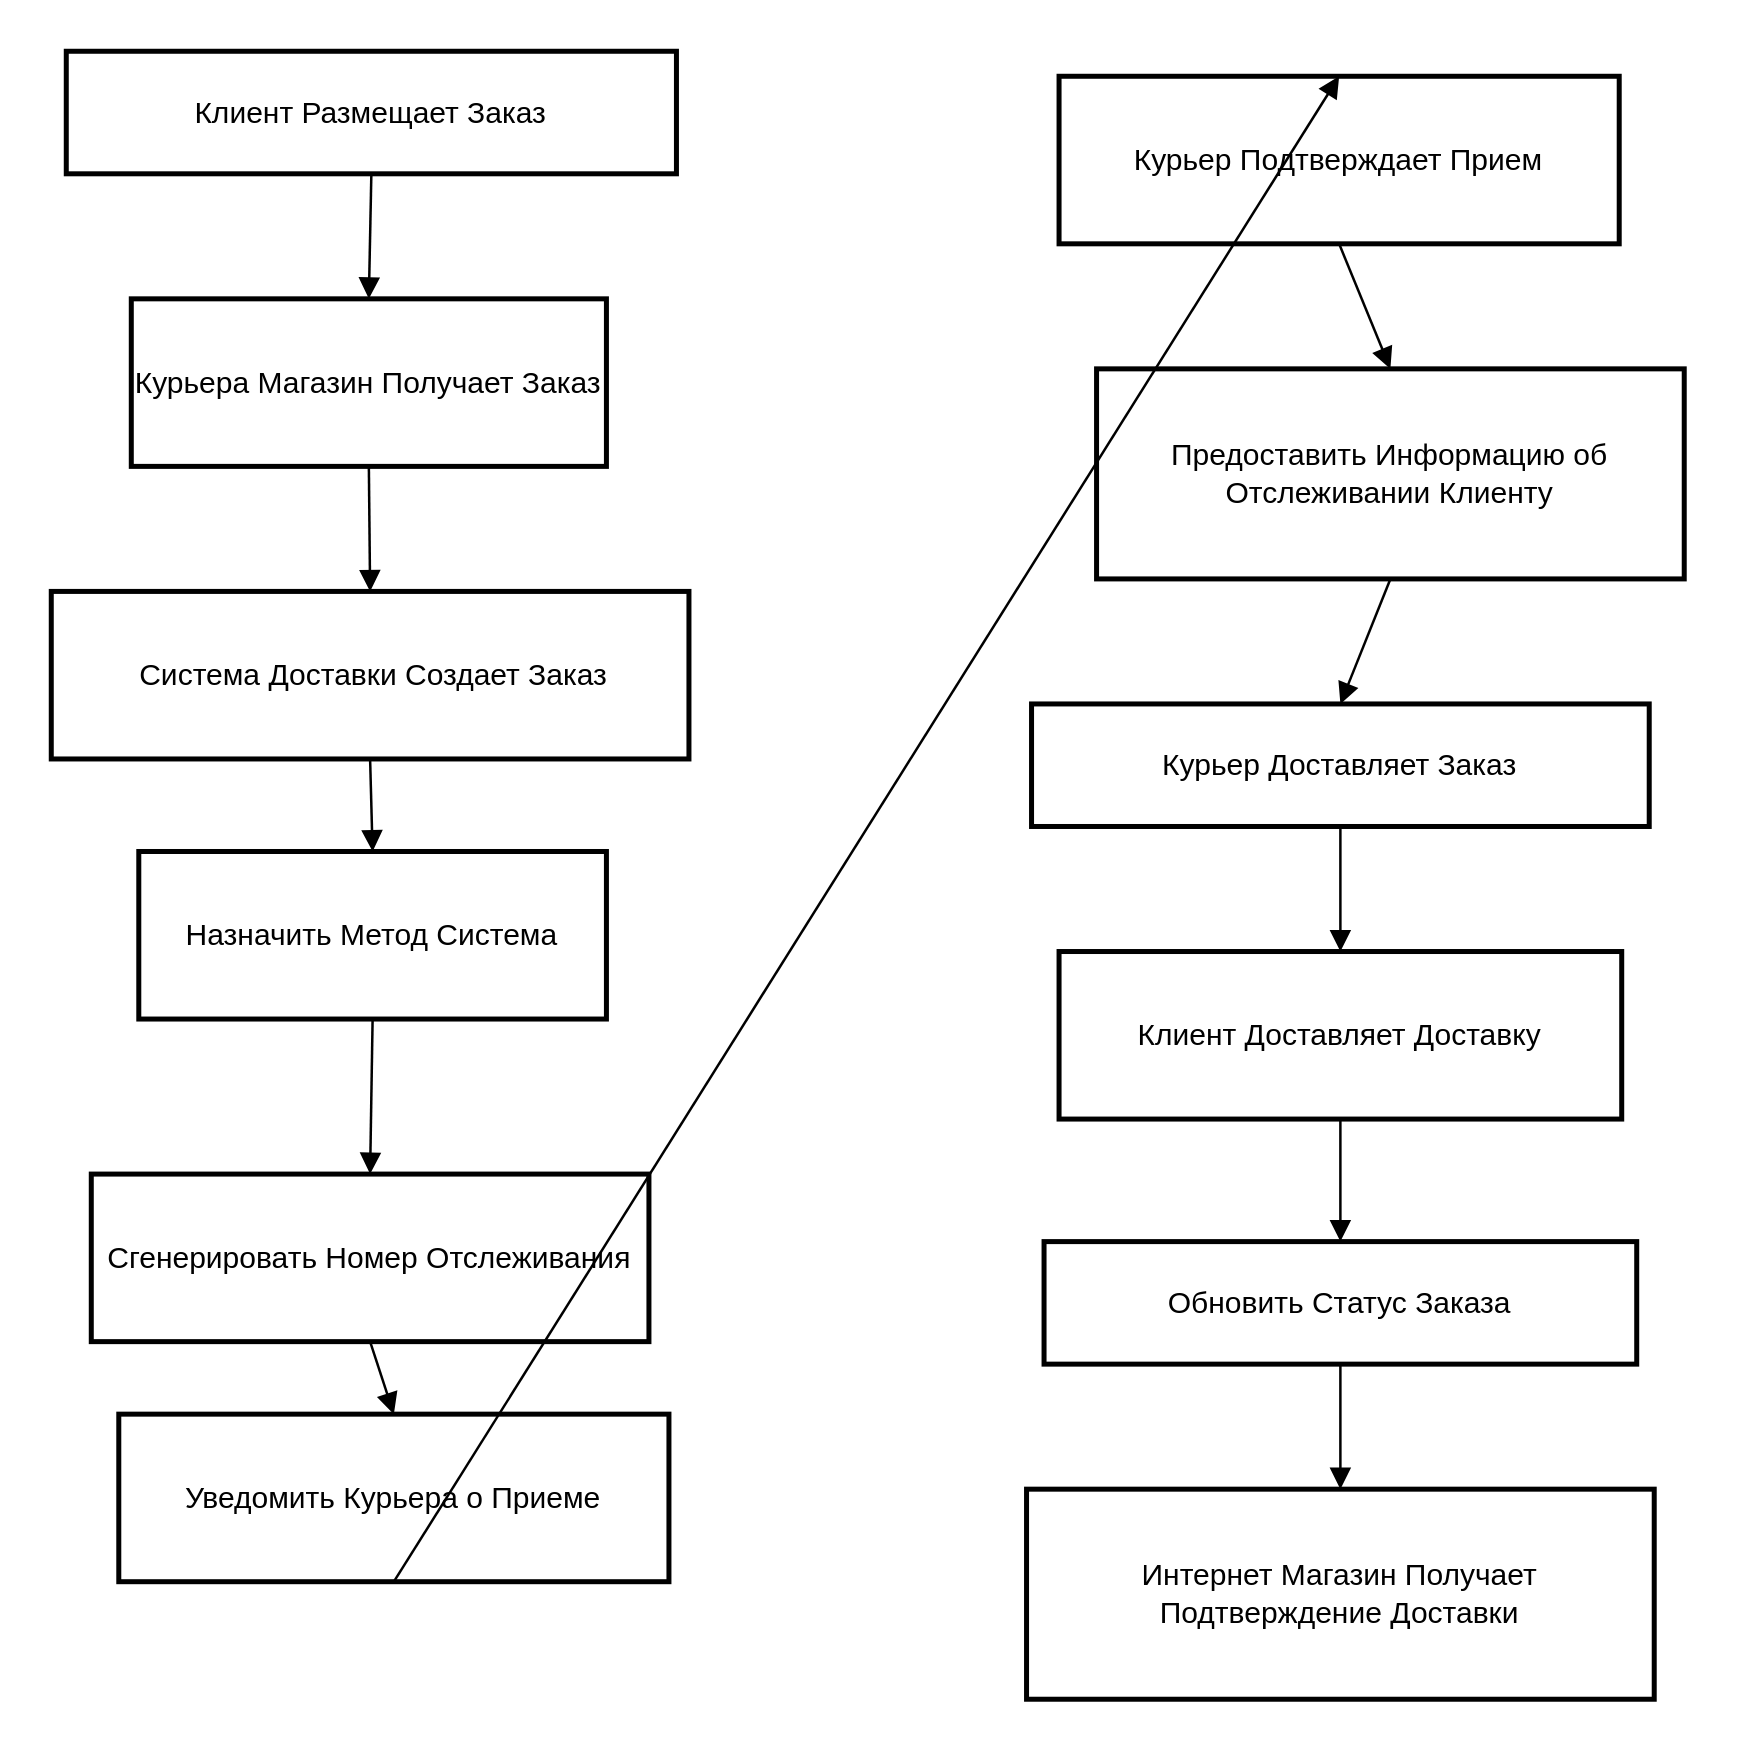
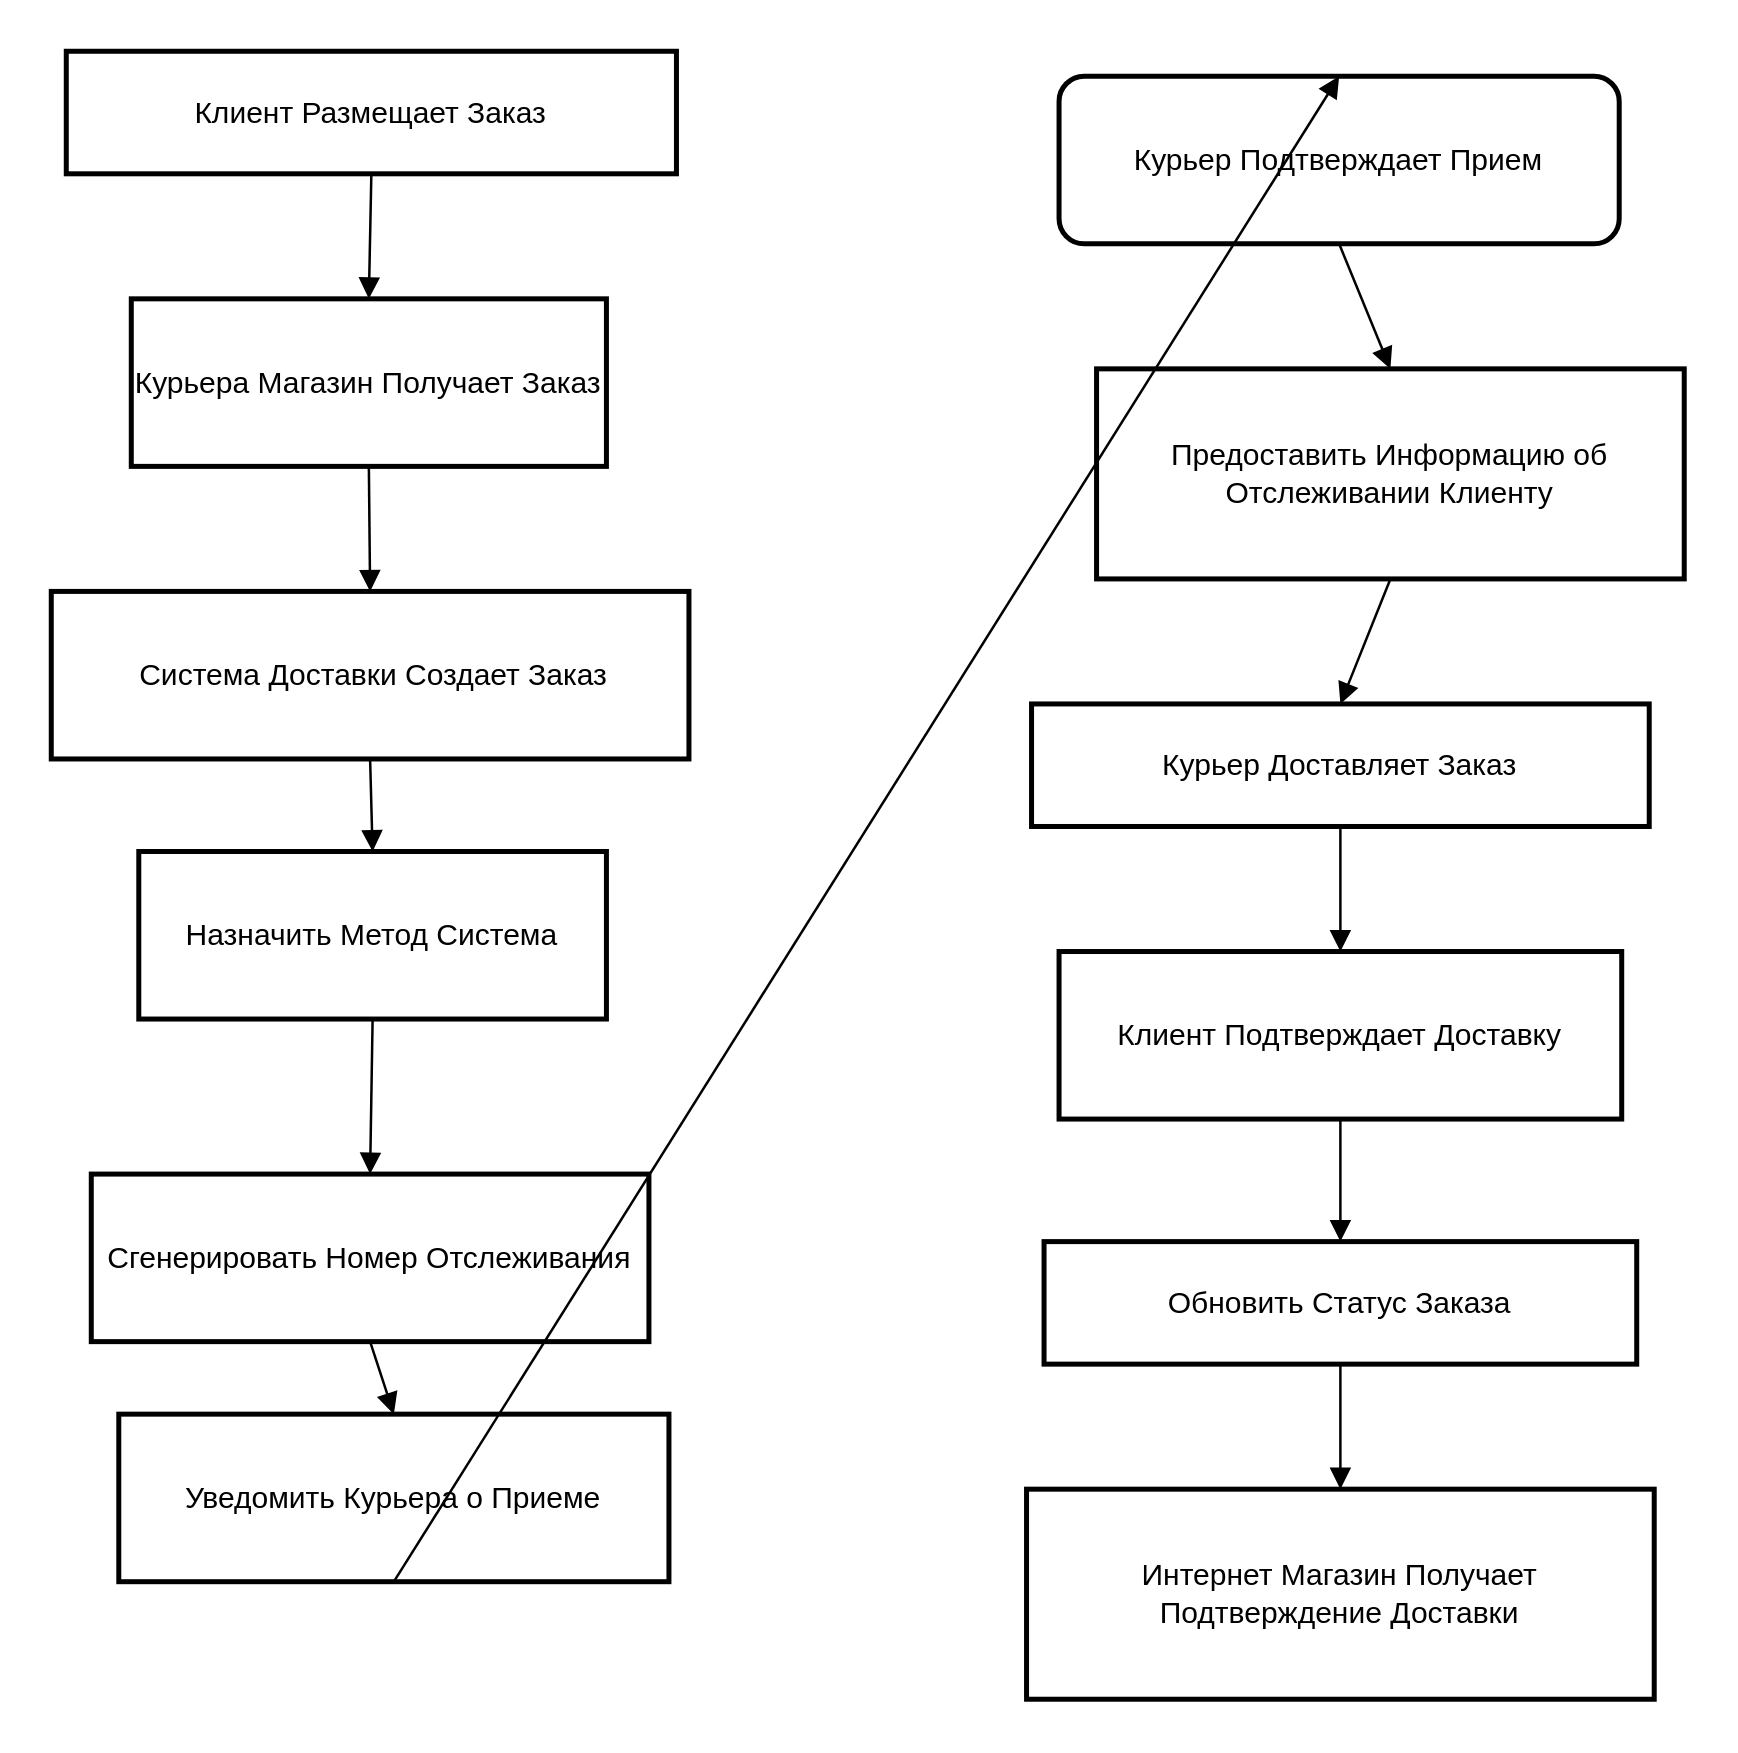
(1339, 160) -> (1339, 160)
(1340, 1036) -> (1340, 1036)
